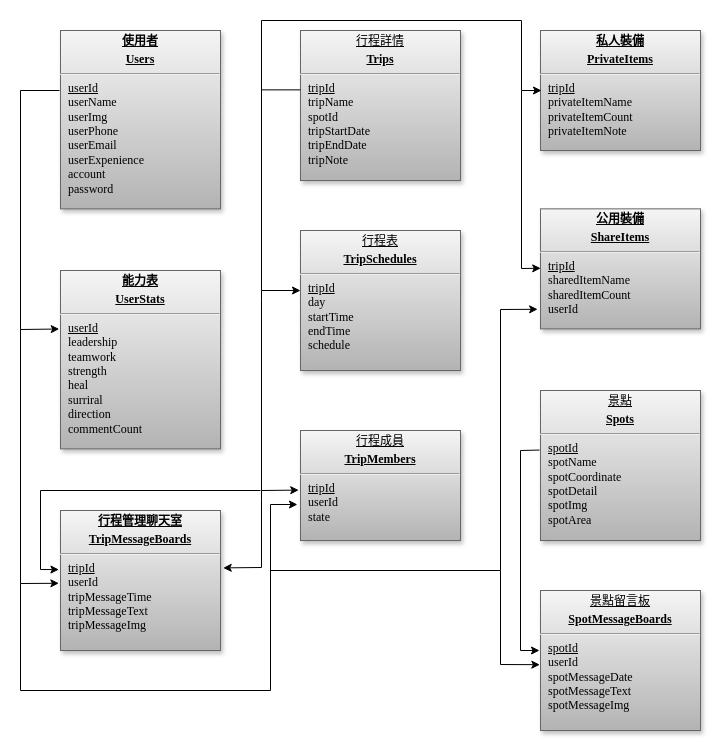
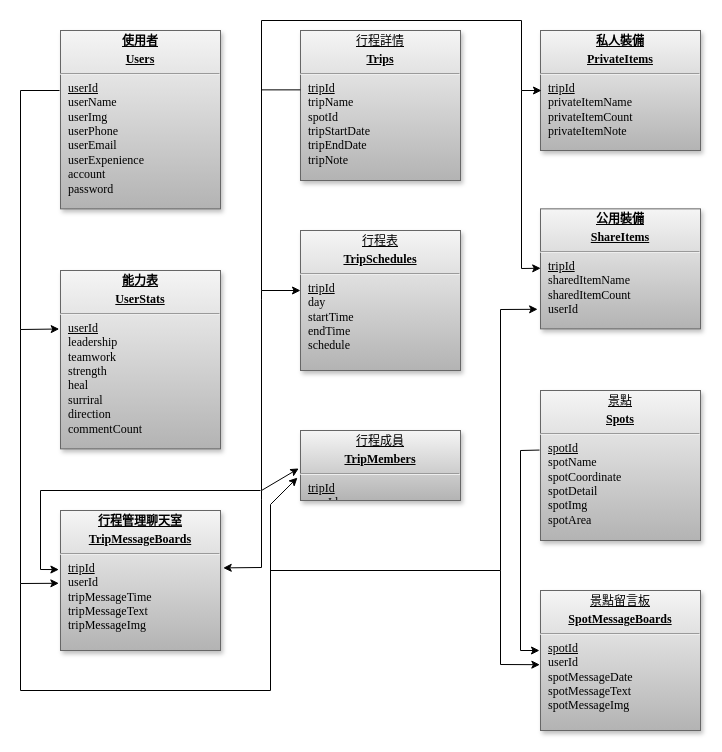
(381, 486) -> (381, 466)
